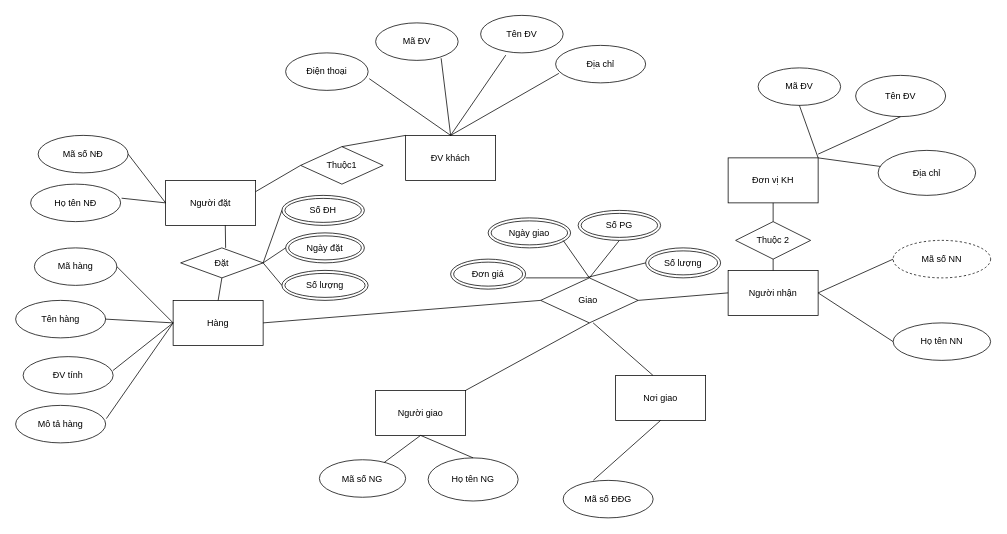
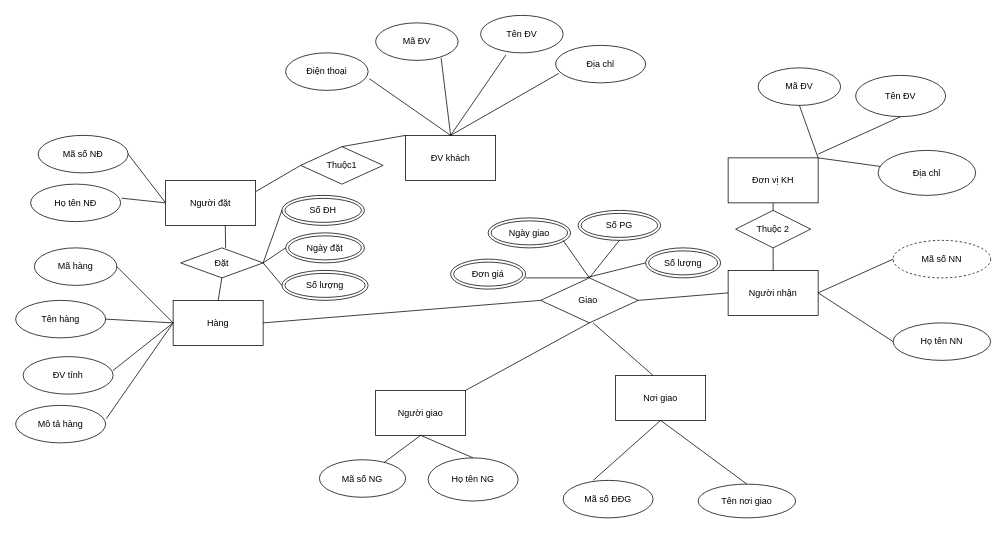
(773, 240) -> (773, 229)
none -> (704, 453)
none -> (747, 501)
